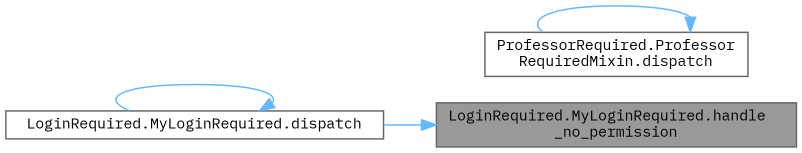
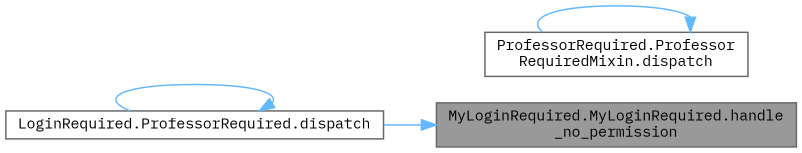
(195, 125) -> (195, 125)
(616, 125) -> (616, 125)
